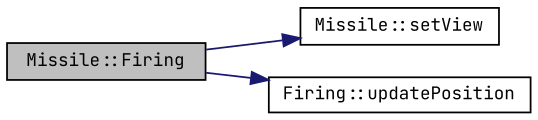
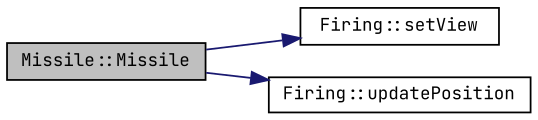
(400, 26) -> (400, 26)
(106, 61) -> (106, 61)
